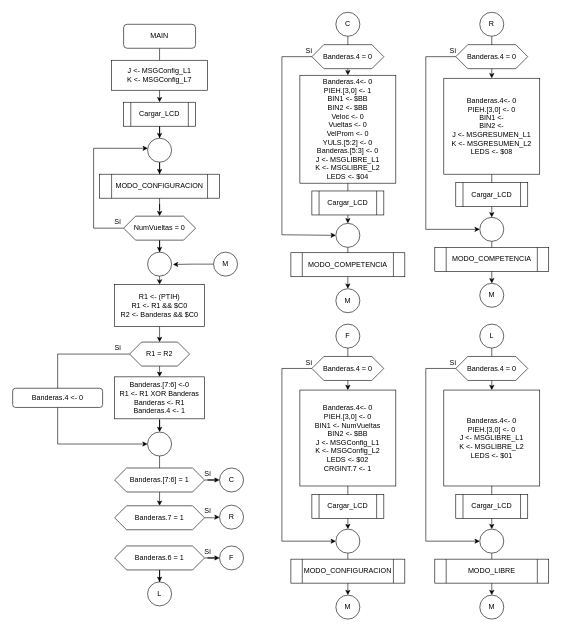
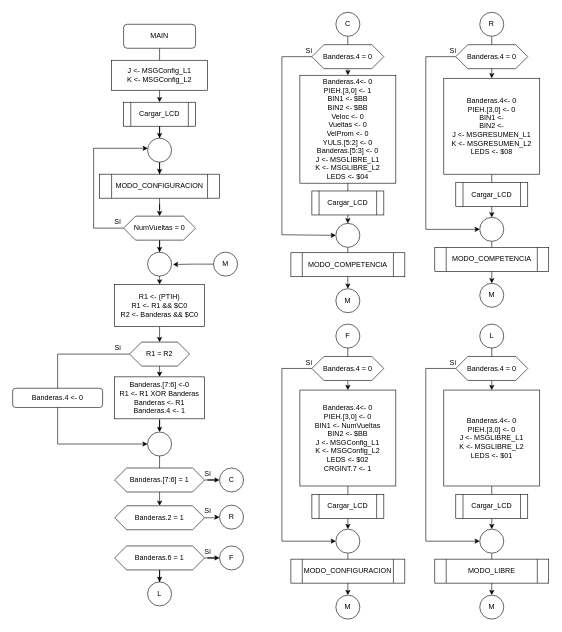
(159, 75) -> (159, 75)
(159, 518) -> (159, 518)
